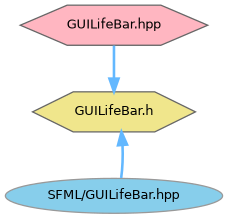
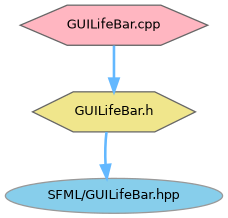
(114, 25) -> (114, 25)
(123, 162) -> (105, 148)
